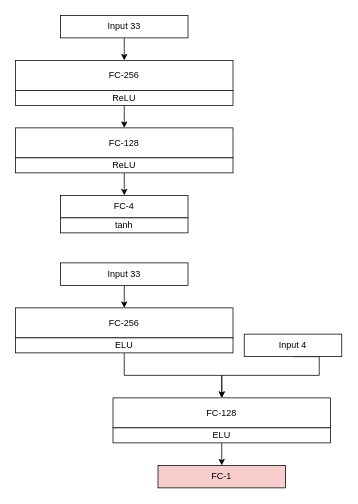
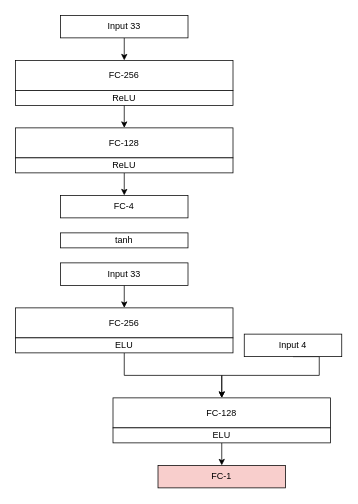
(124, 225) -> (124, 240)
